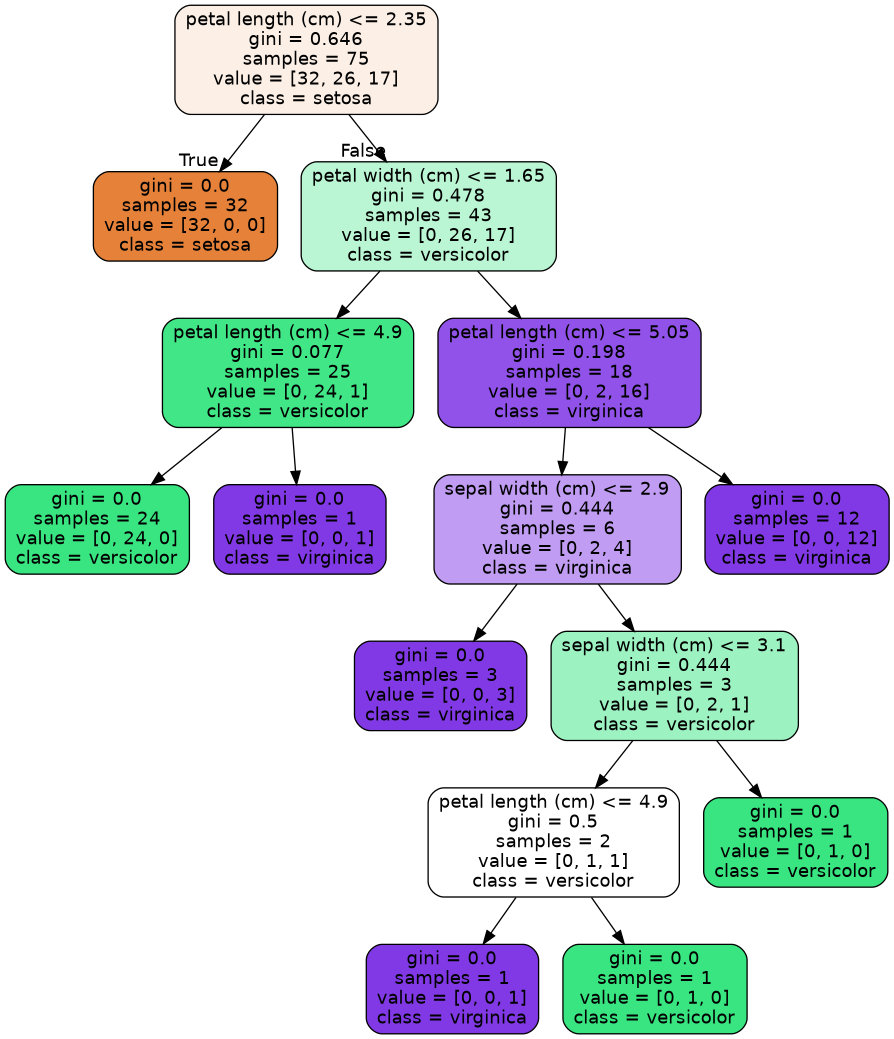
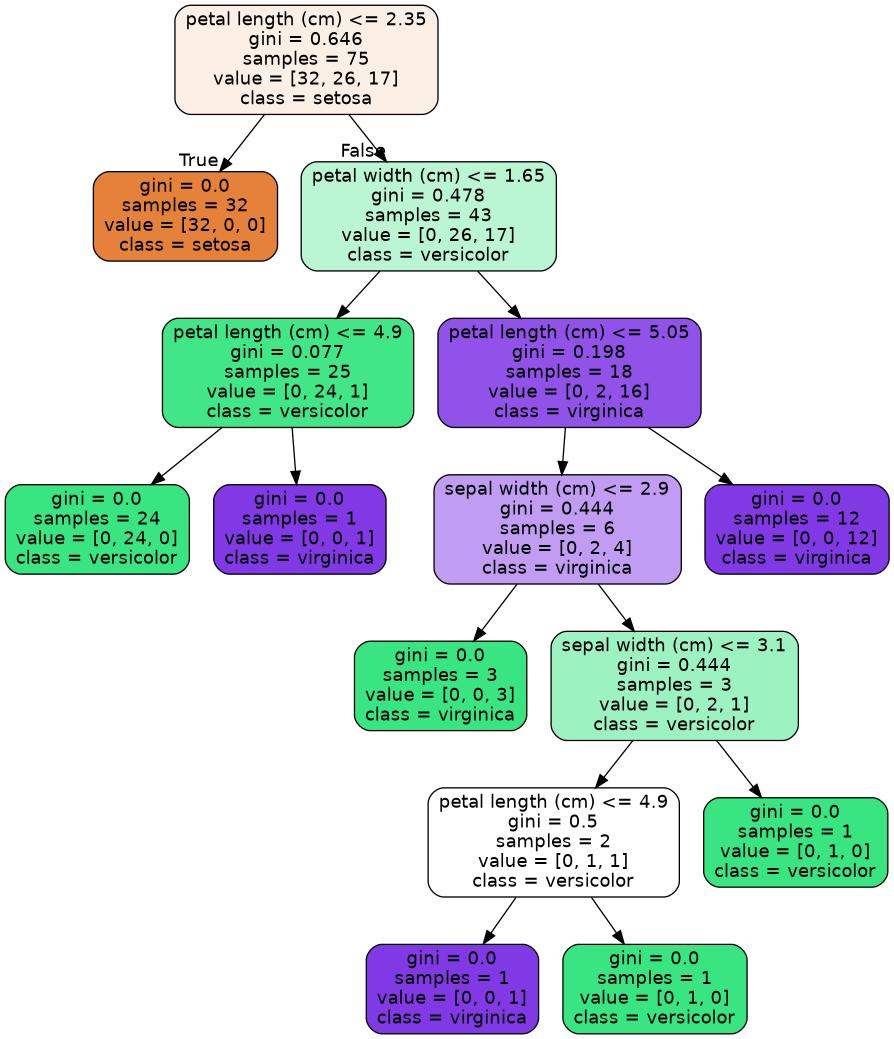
(441, 686) -> (441, 686)
